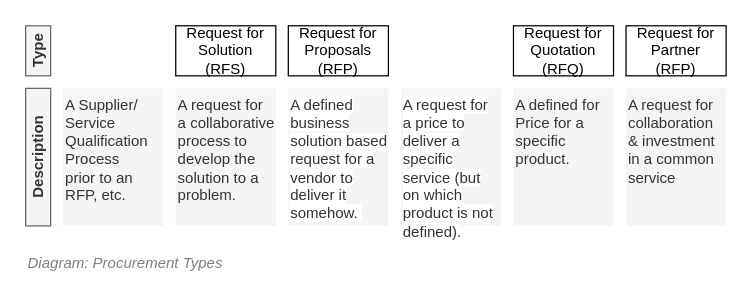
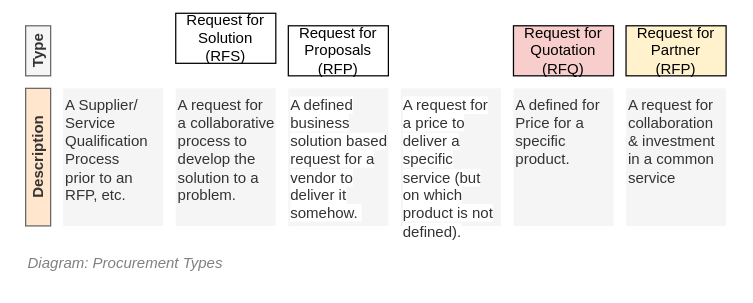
(226, 51) -> (226, 38)
(563, 51) -> (563, 51)
(676, 51) -> (676, 51)
(38, 157) -> (38, 157)
